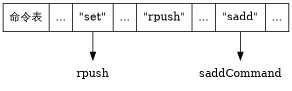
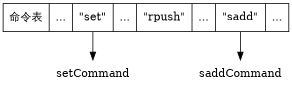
(93, 74) -> (93, 74)
